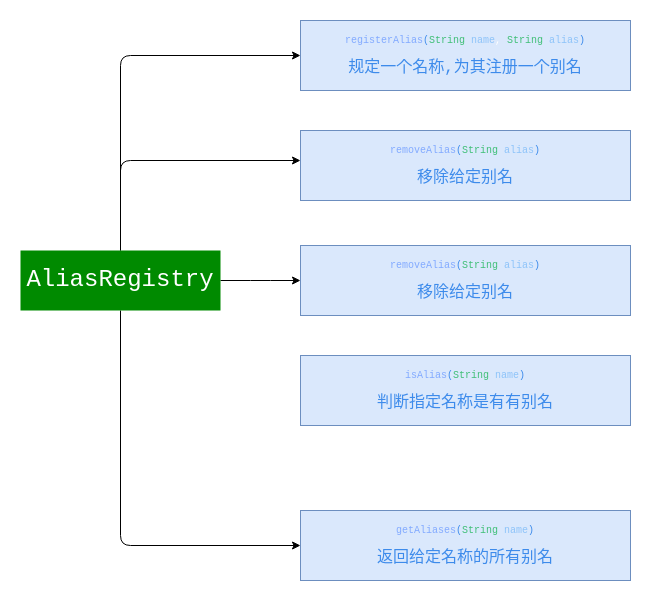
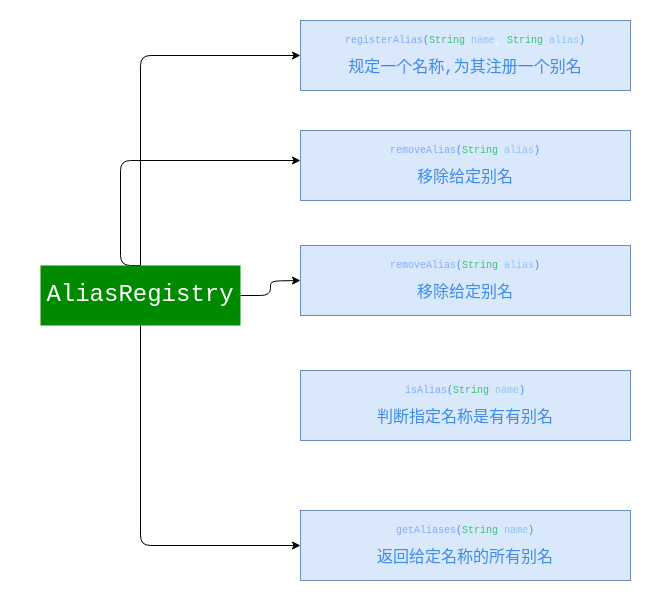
(121, 281) -> (141, 296)
(466, 391) -> (466, 406)
